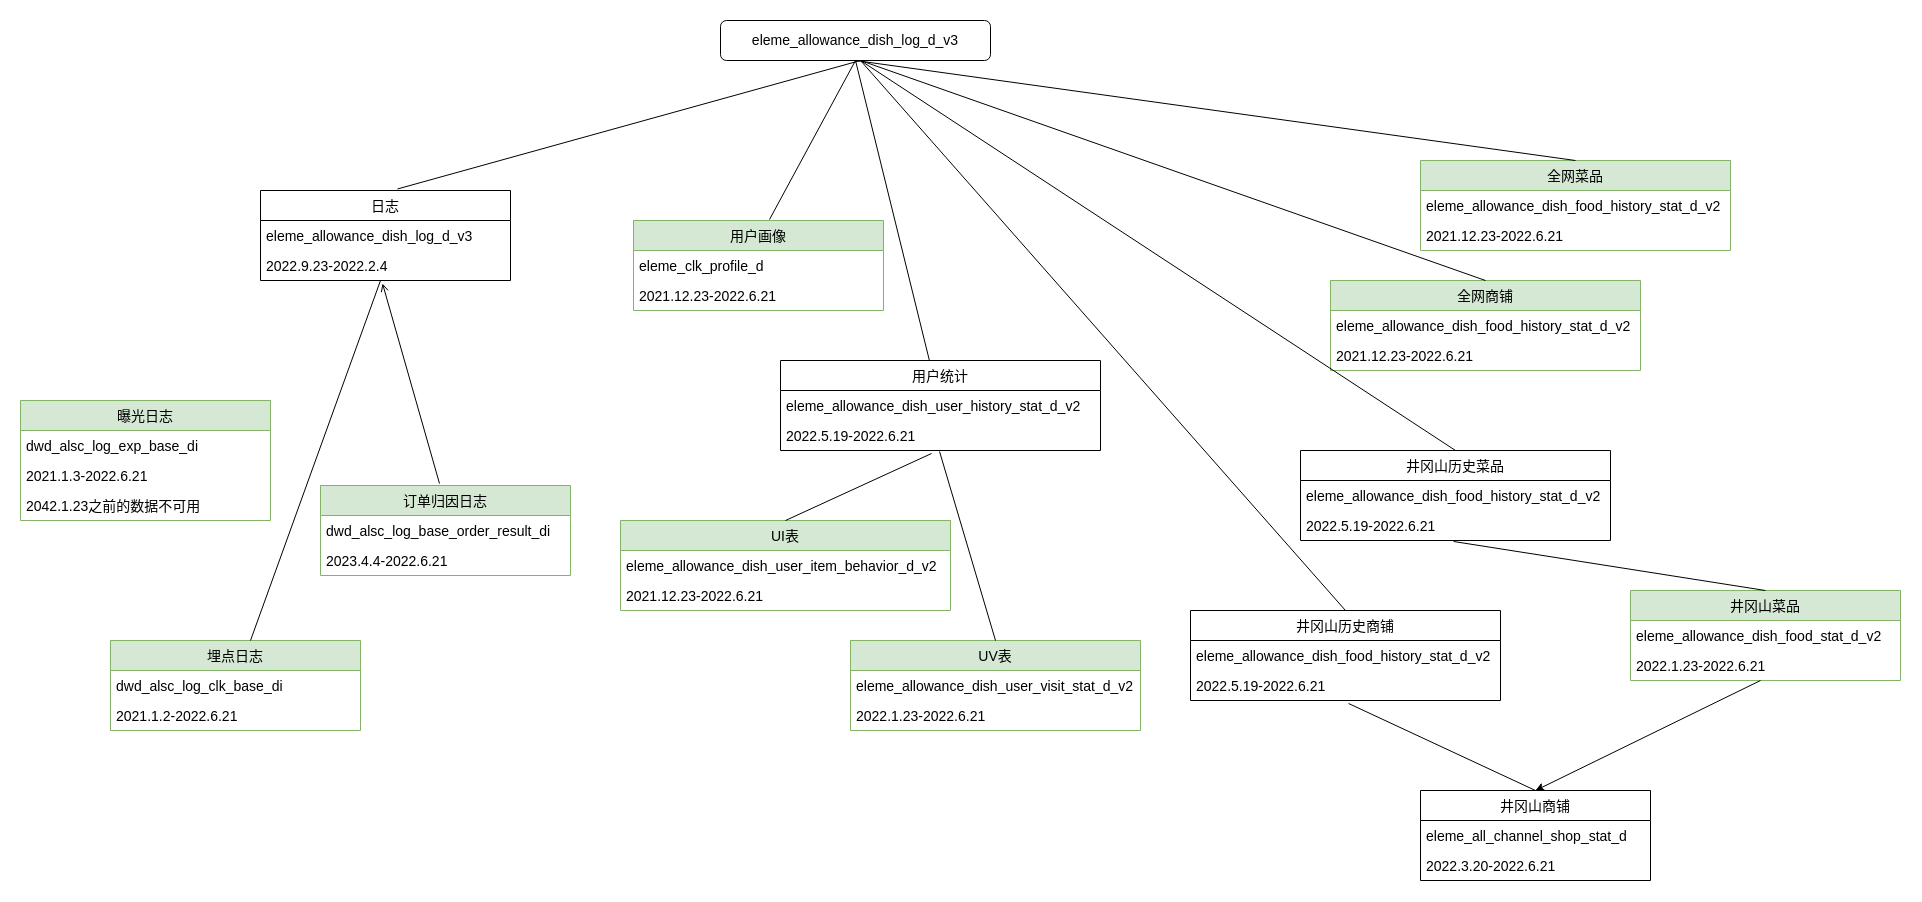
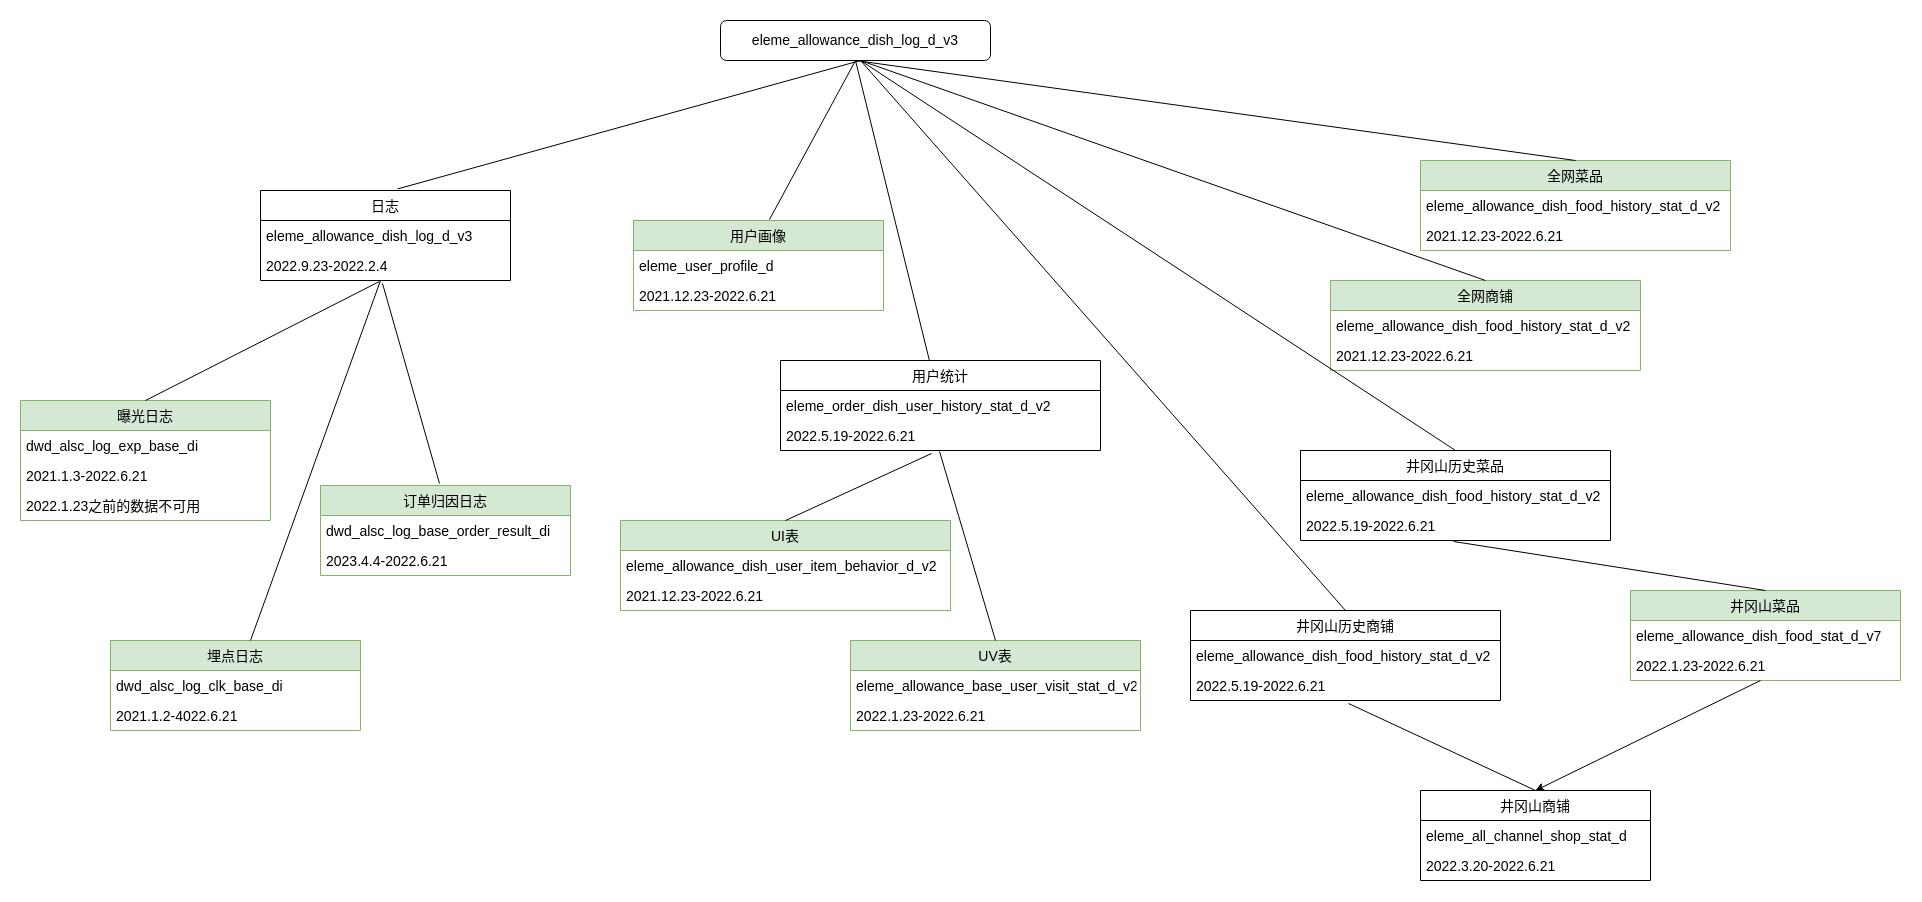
(706, 266) -> (712, 266)
(384, 289) -> (384, 287)
none -> (261, 342)
(945, 406) -> (933, 406)
(114, 506) -> (114, 506)
(1766, 636) -> (1766, 636)
(1006, 686) -> (1008, 686)
(179, 716) -> (179, 716)
